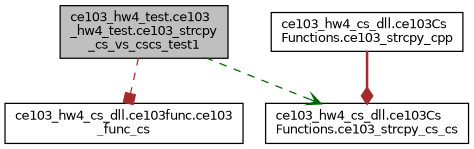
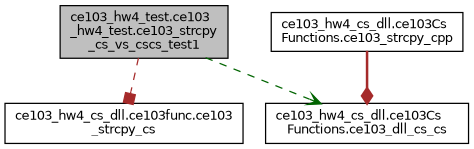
(124, 123) -> (124, 123)
(367, 123) -> (367, 123)
